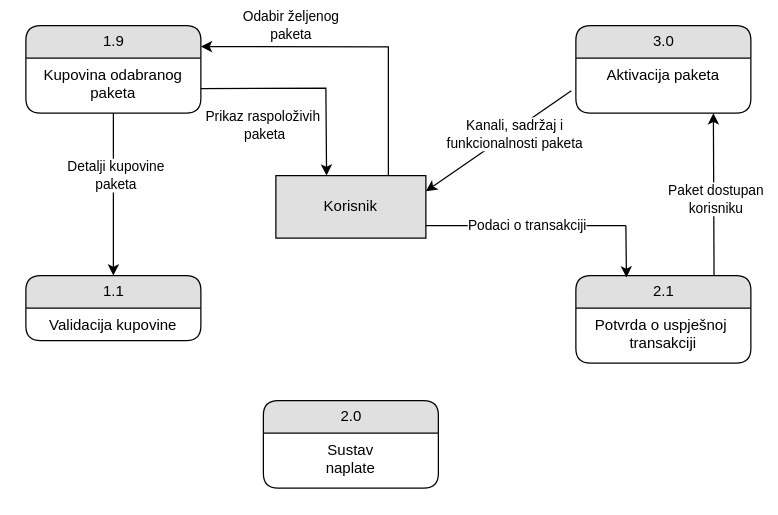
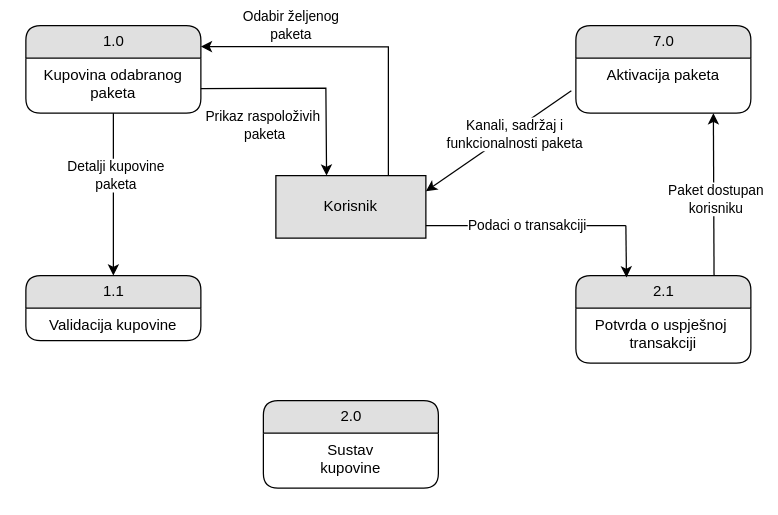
(114, 42) -> (114, 42)
(664, 42) -> (664, 42)
(351, 460) -> (351, 460)
